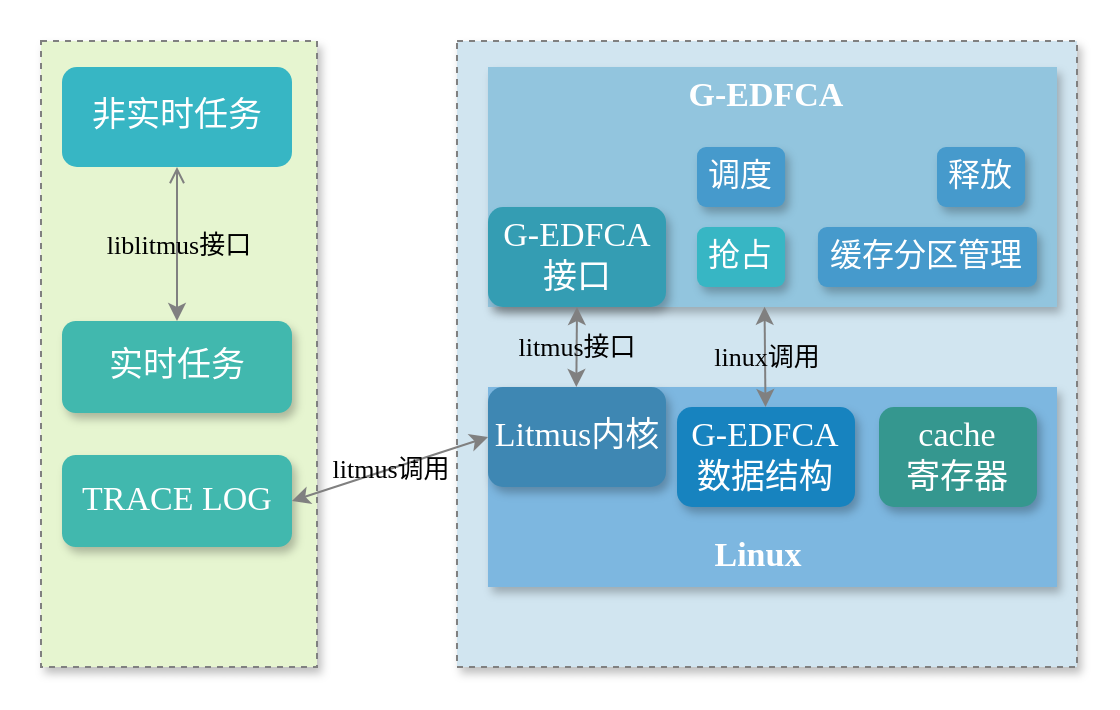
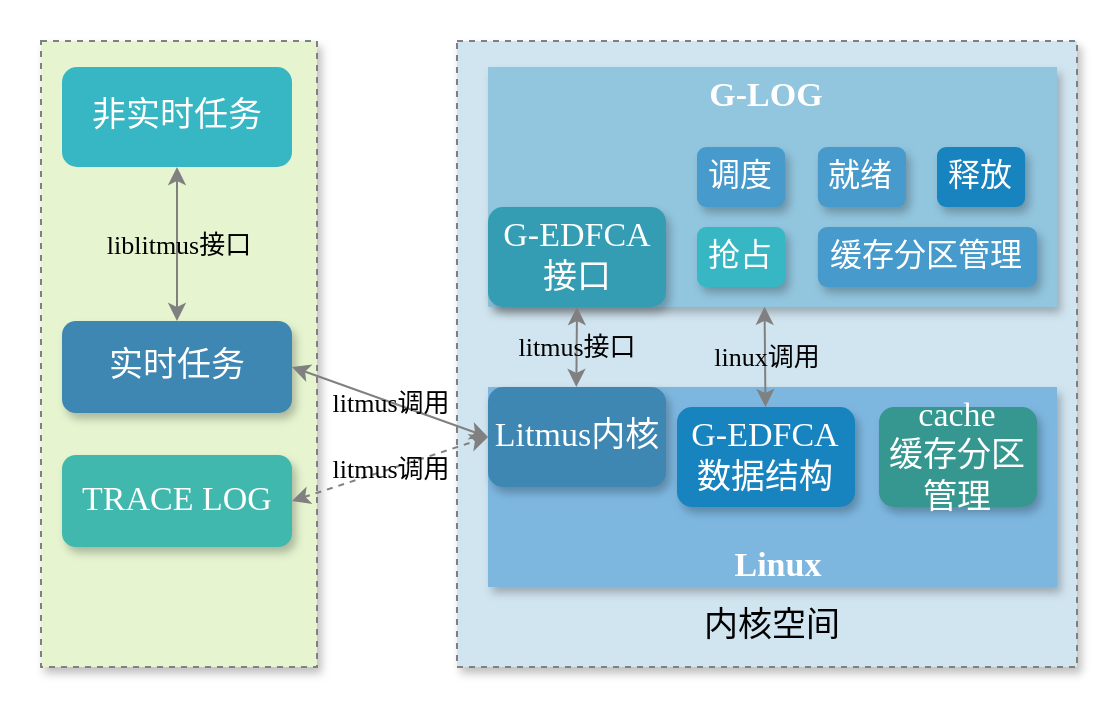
(767, 97) -> (767, 97)
none -> (862, 177)
(981, 177) -> (981, 177)
(177, 179) -> (177, 182)
(177, 367) -> (177, 367)
none -> (402, 406)
(958, 457) -> (958, 457)
(392, 468) -> (392, 468)
(759, 557) -> (779, 567)
none -> (773, 627)
